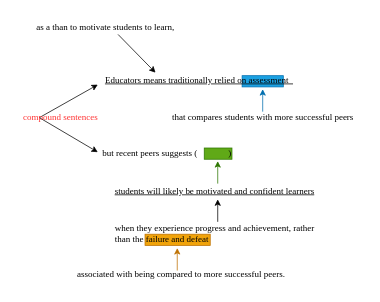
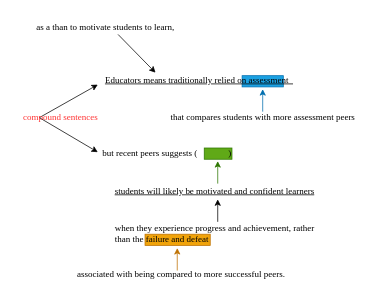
(263, 117) -> (263, 117)
